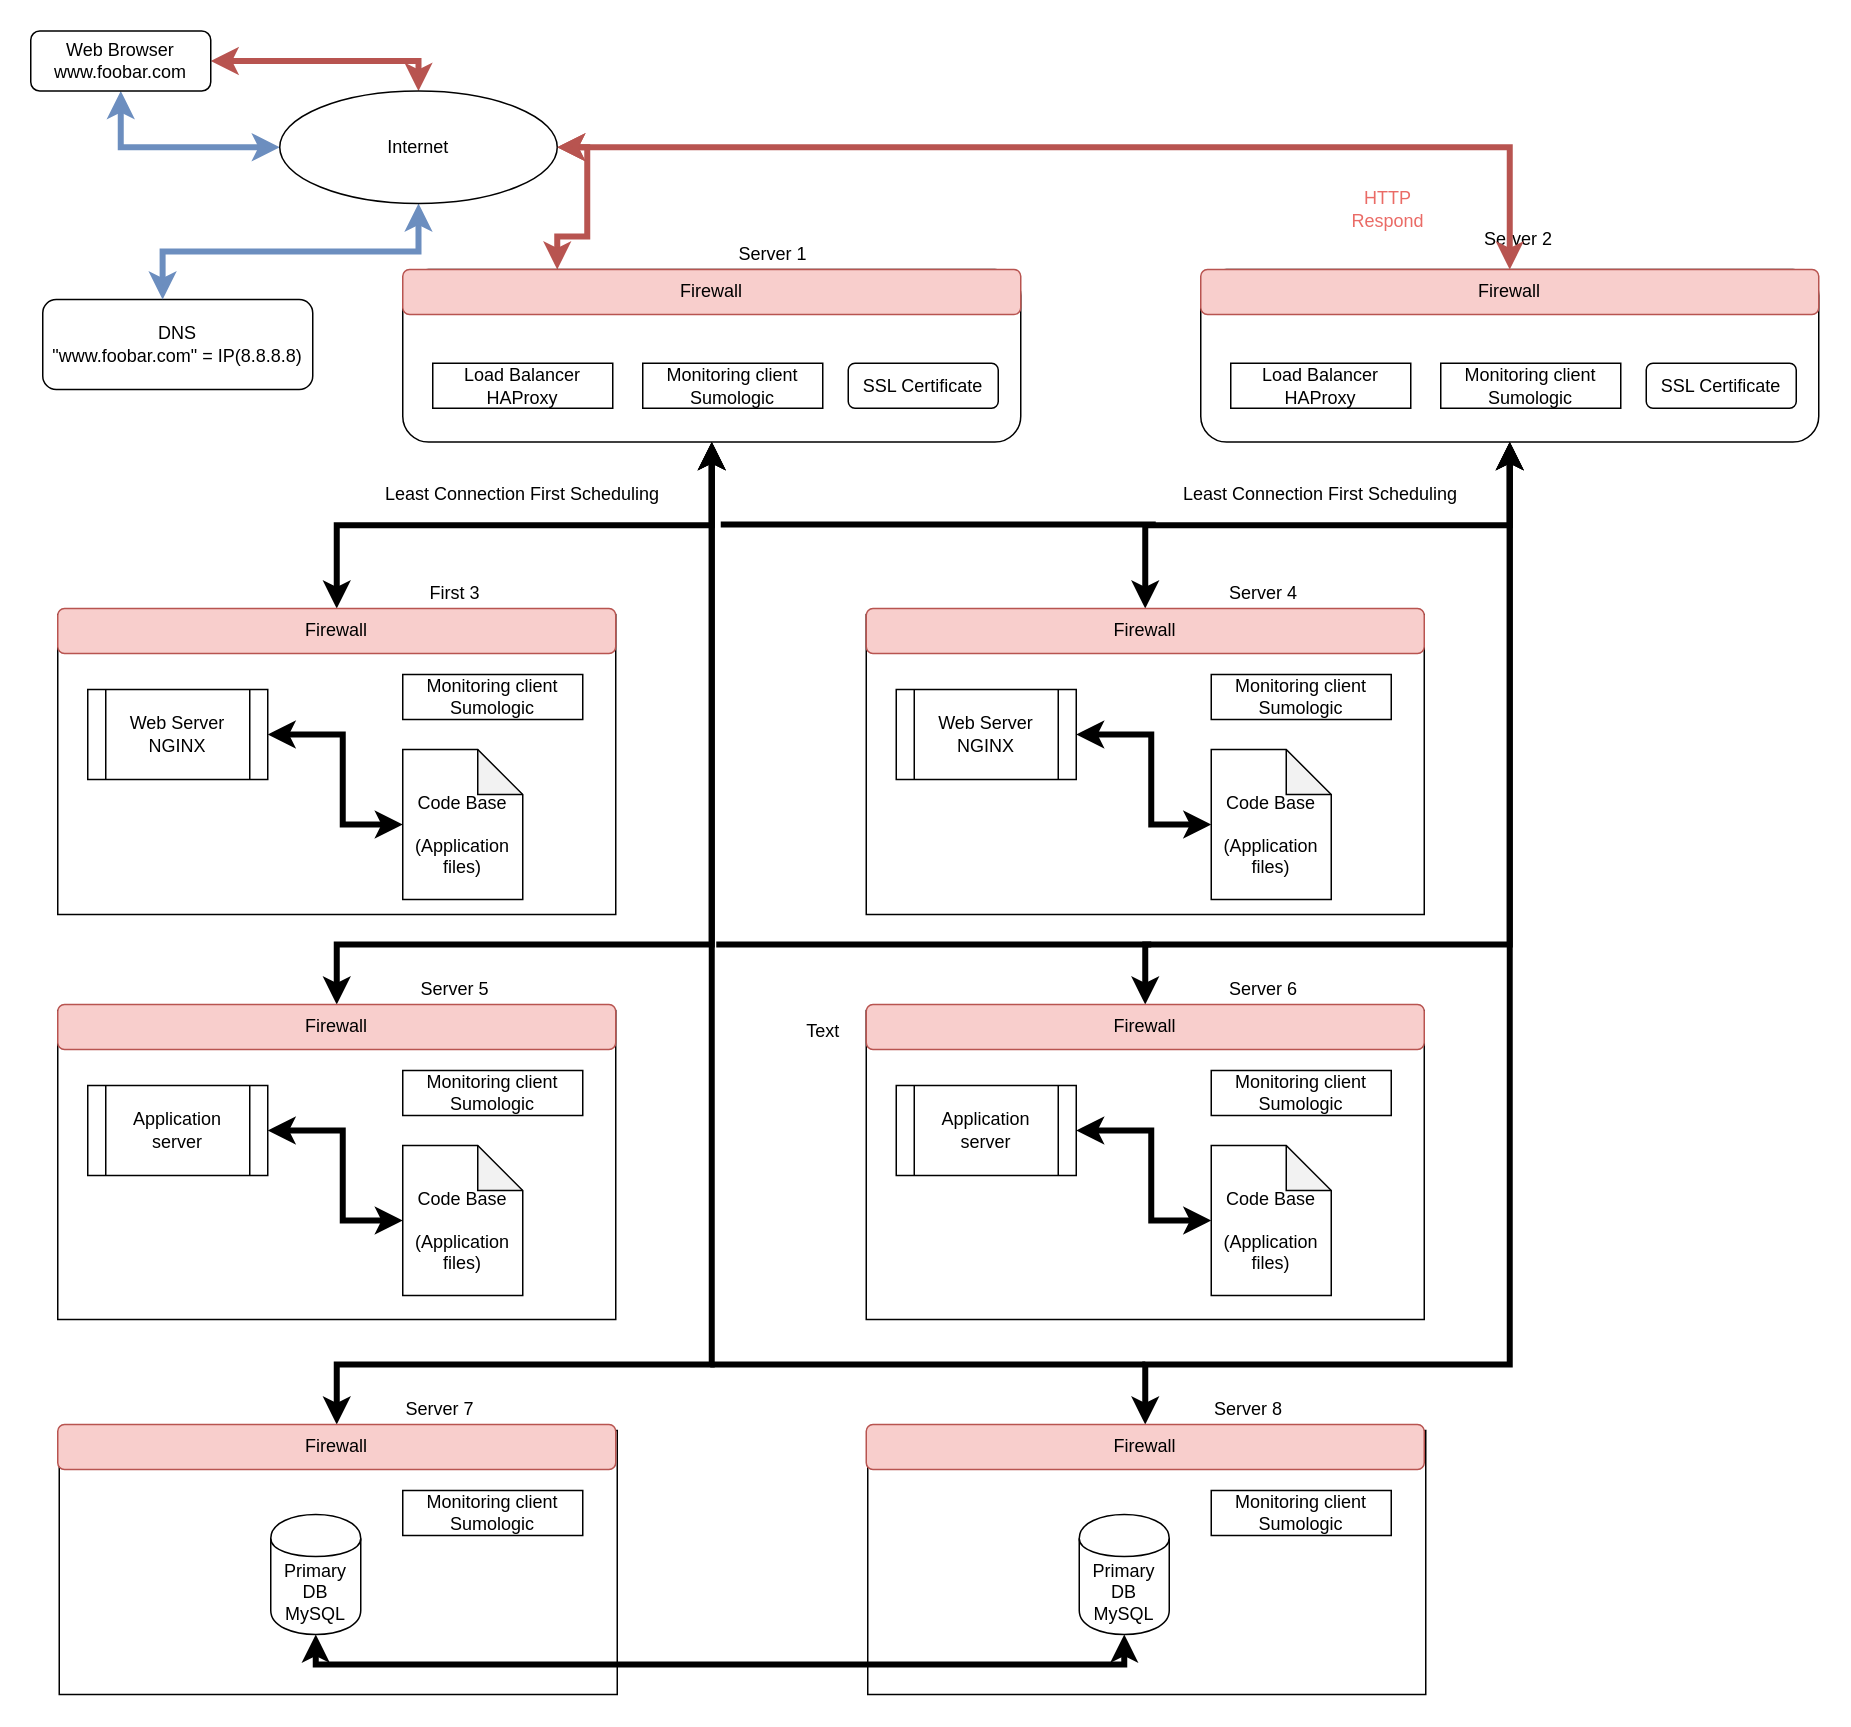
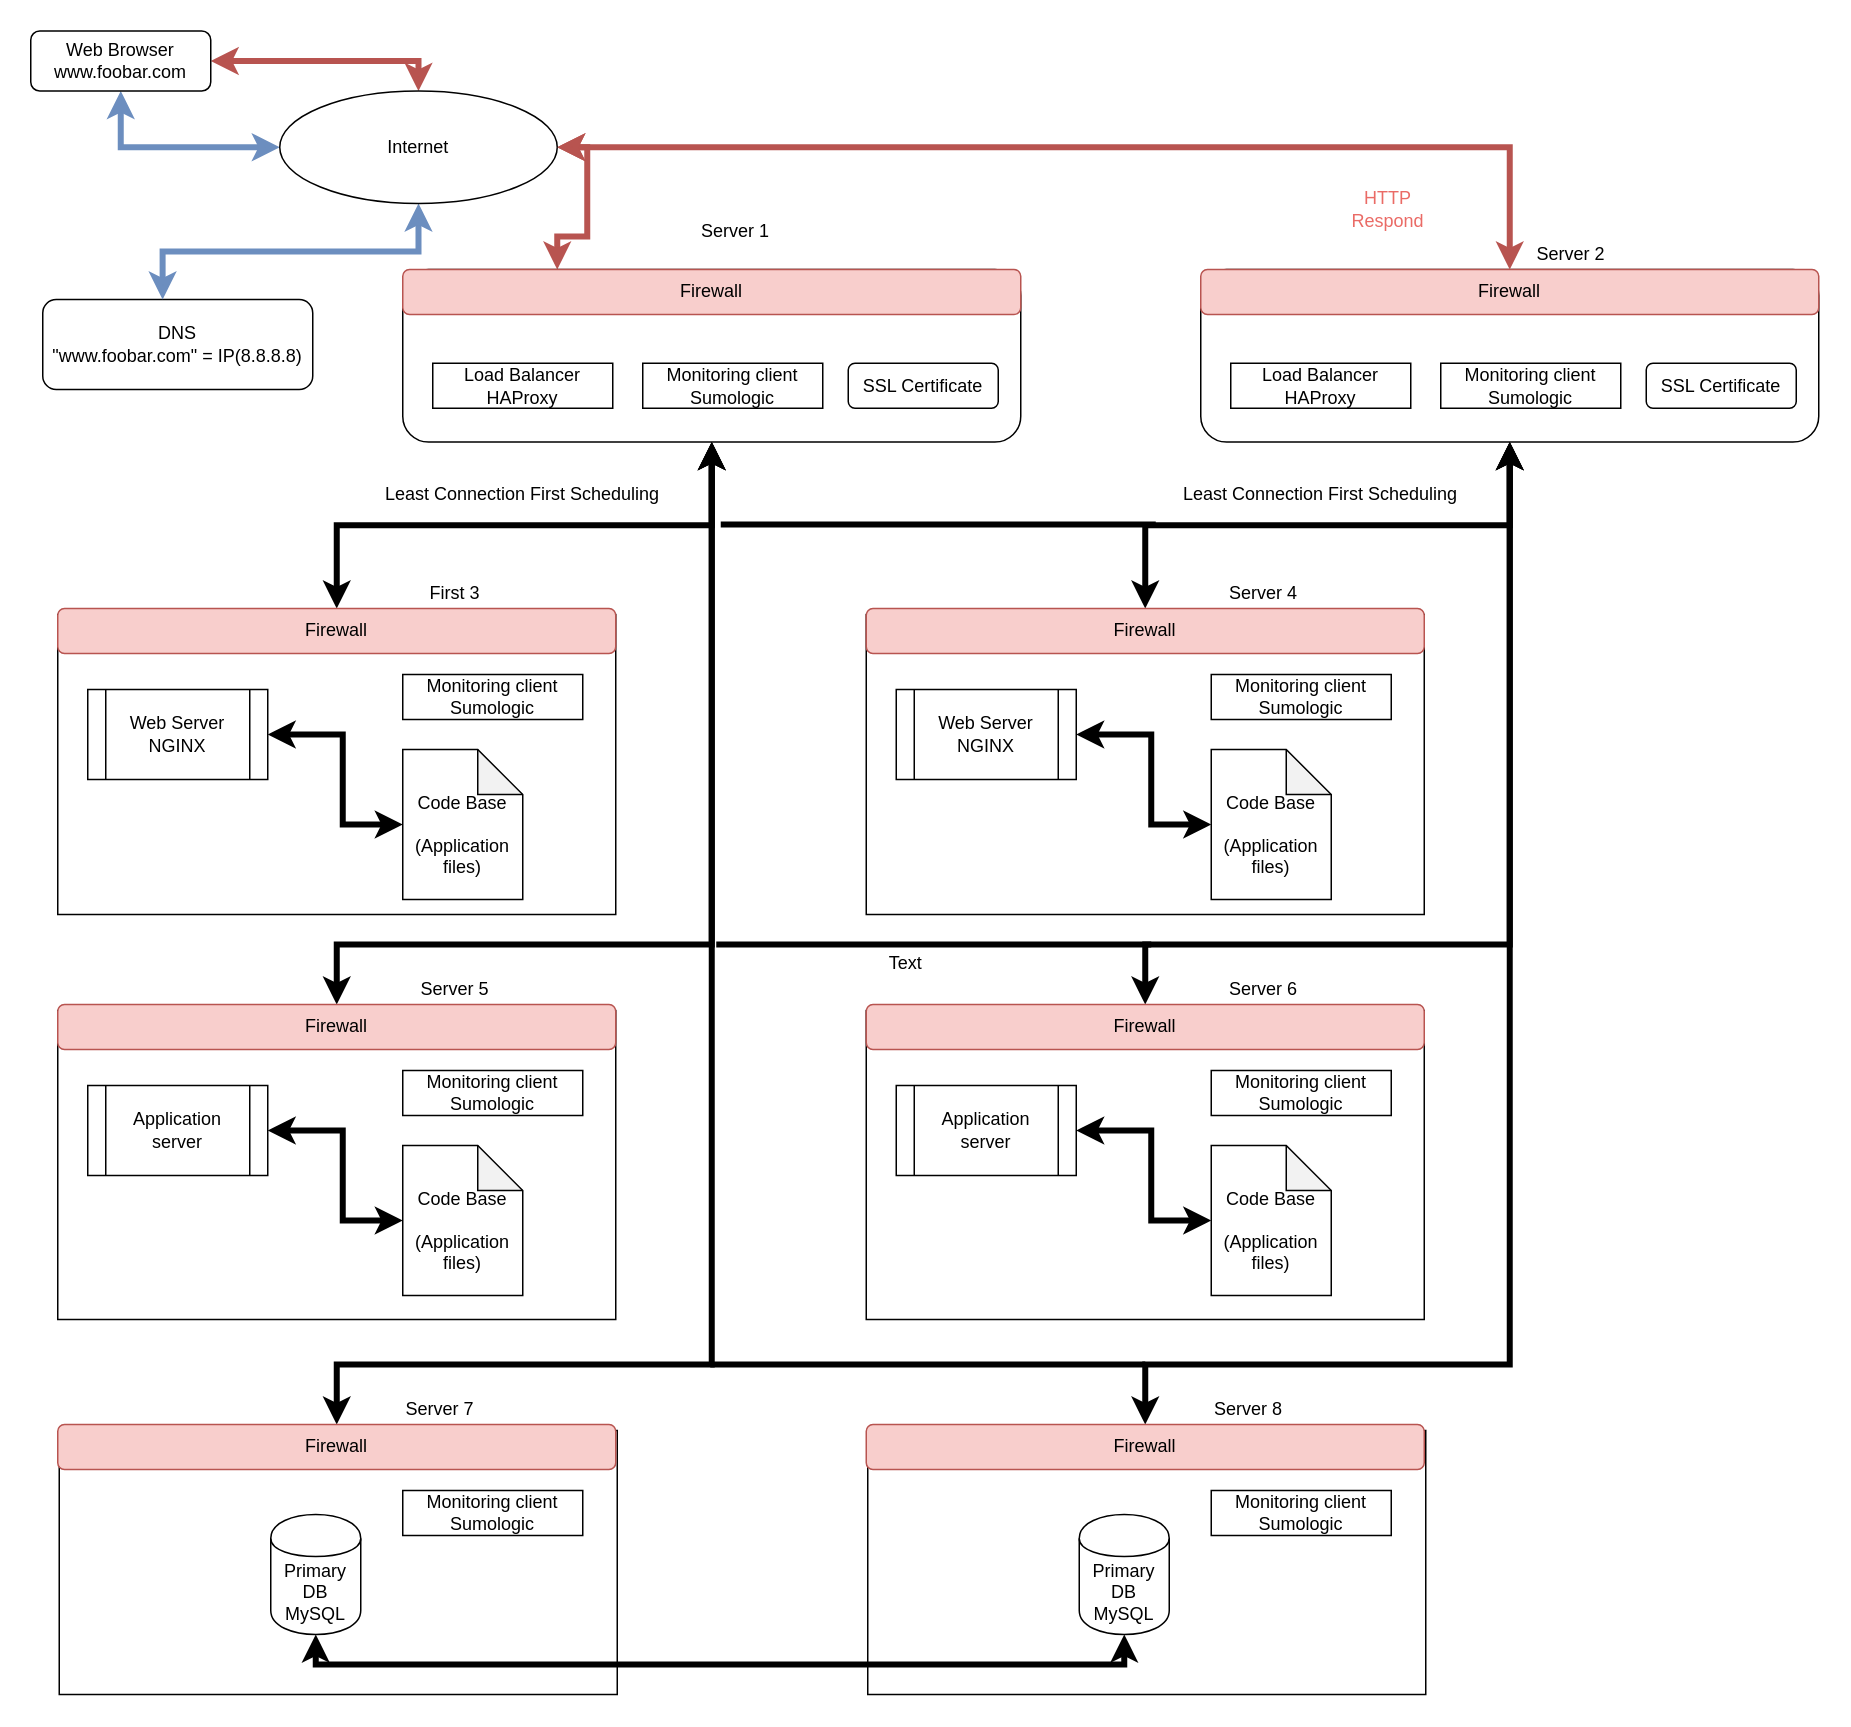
(1519, 239) -> (1571, 254)
(773, 254) -> (736, 232)
(823, 1031) -> (905, 964)
